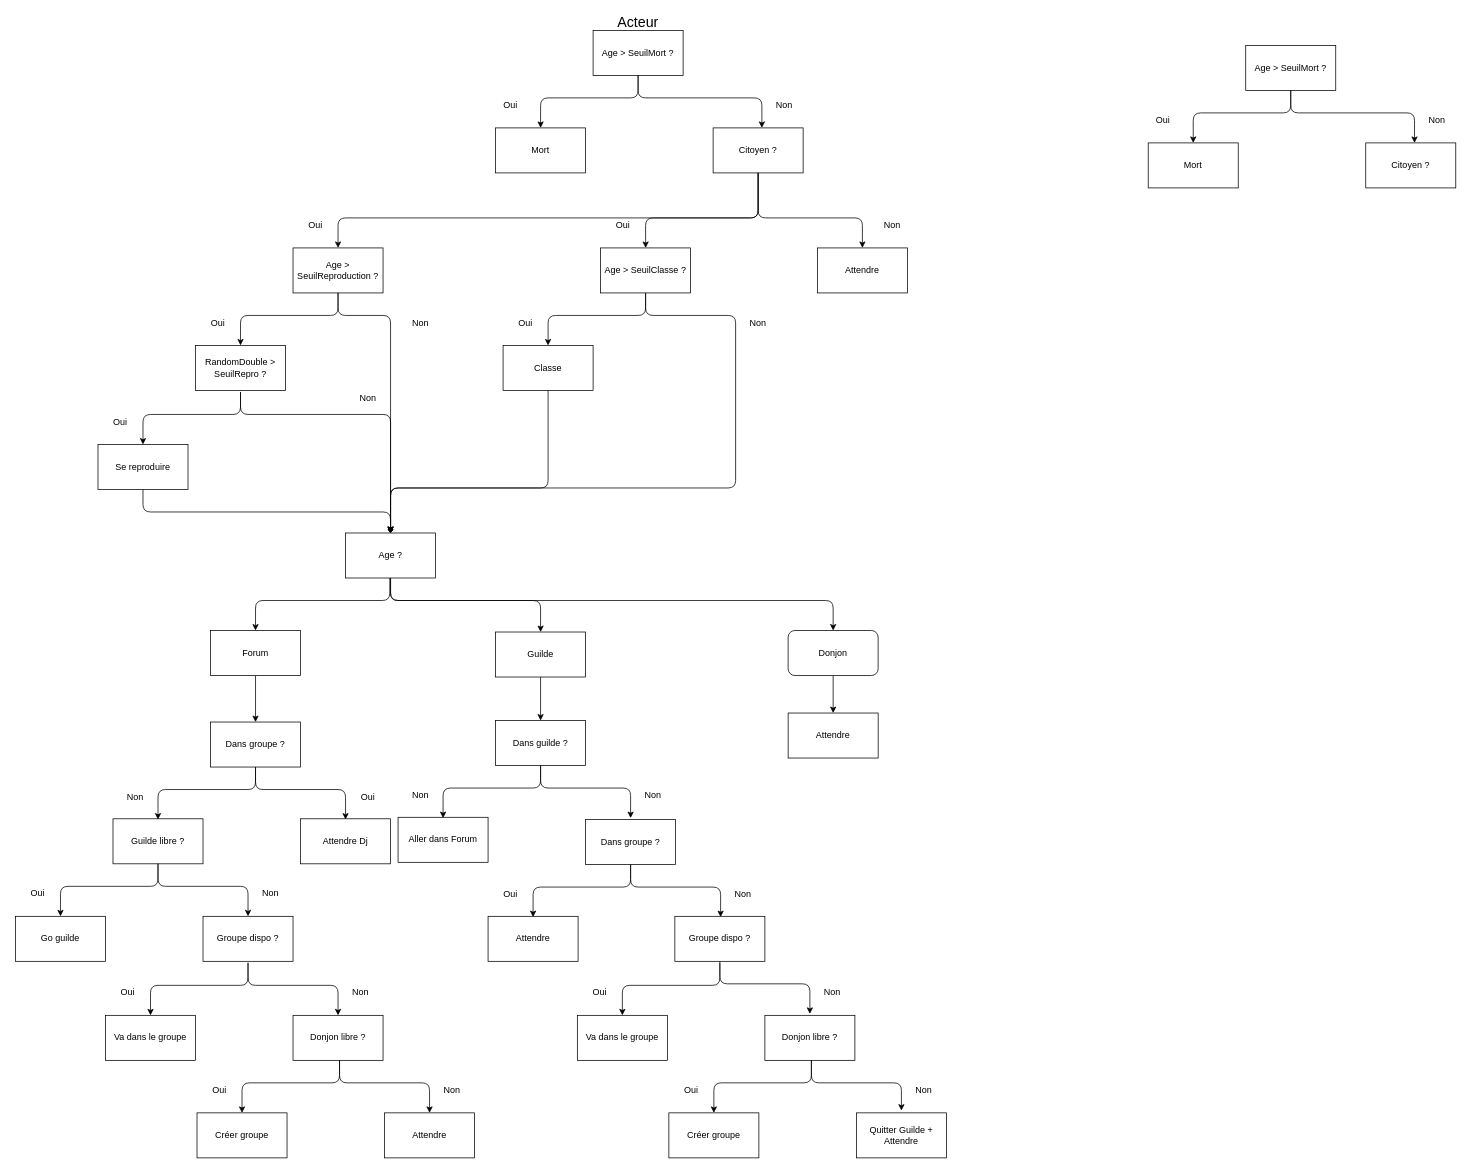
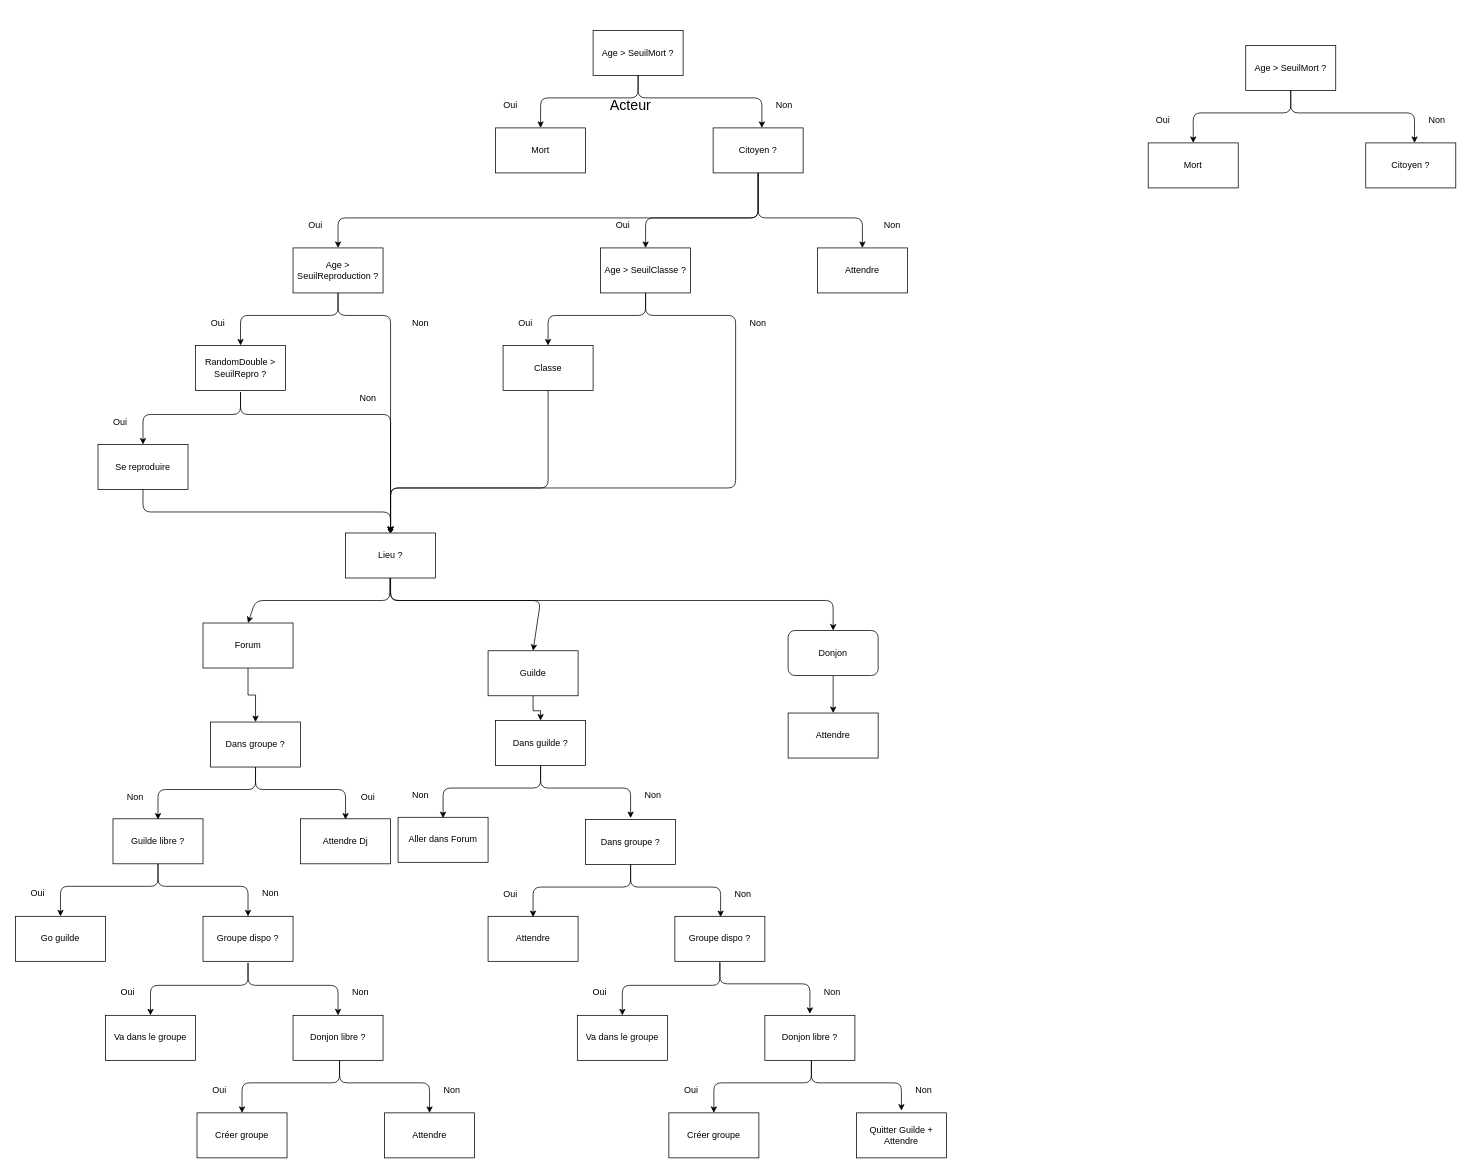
(638, 23) -> (630, 105)
(390, 555) -> (390, 555)
(255, 653) -> (248, 645)
(540, 654) -> (533, 673)
